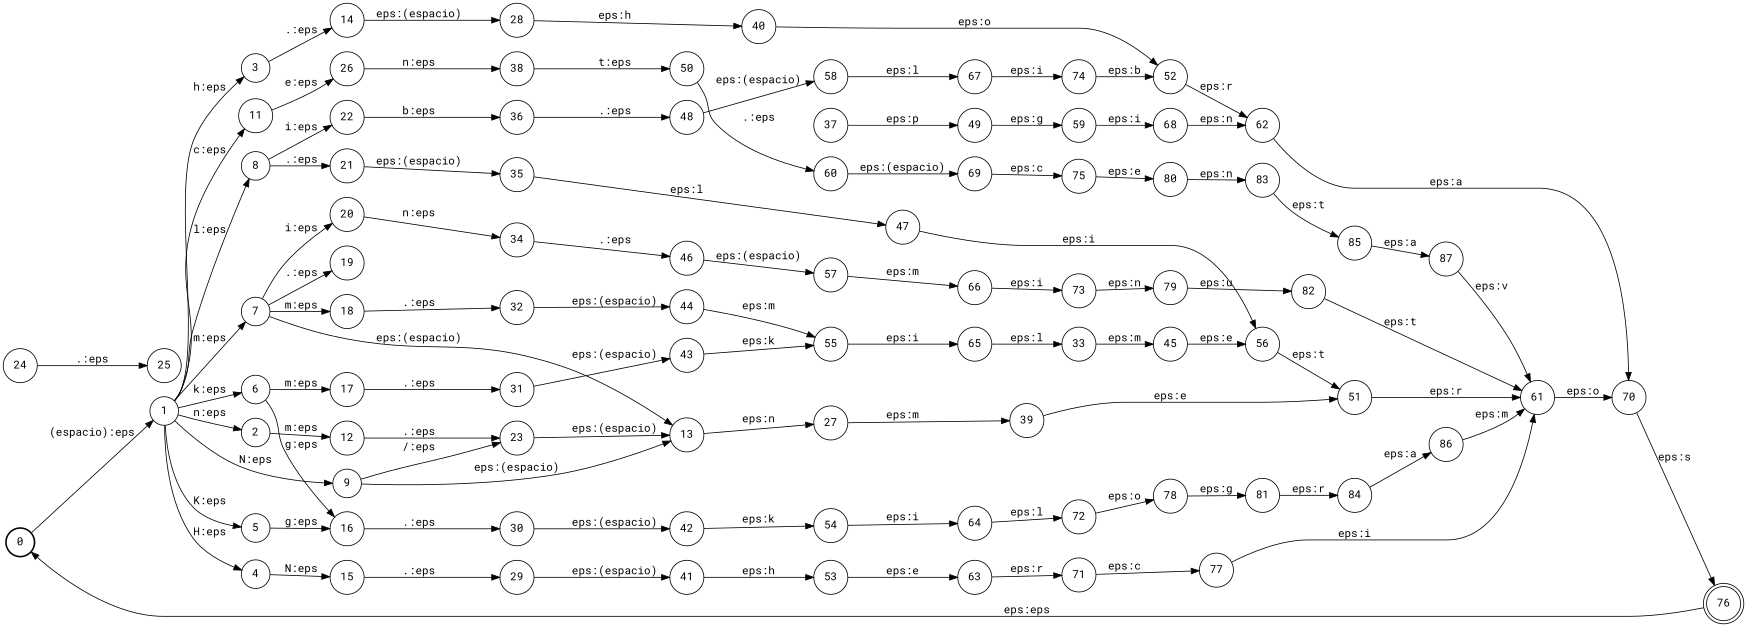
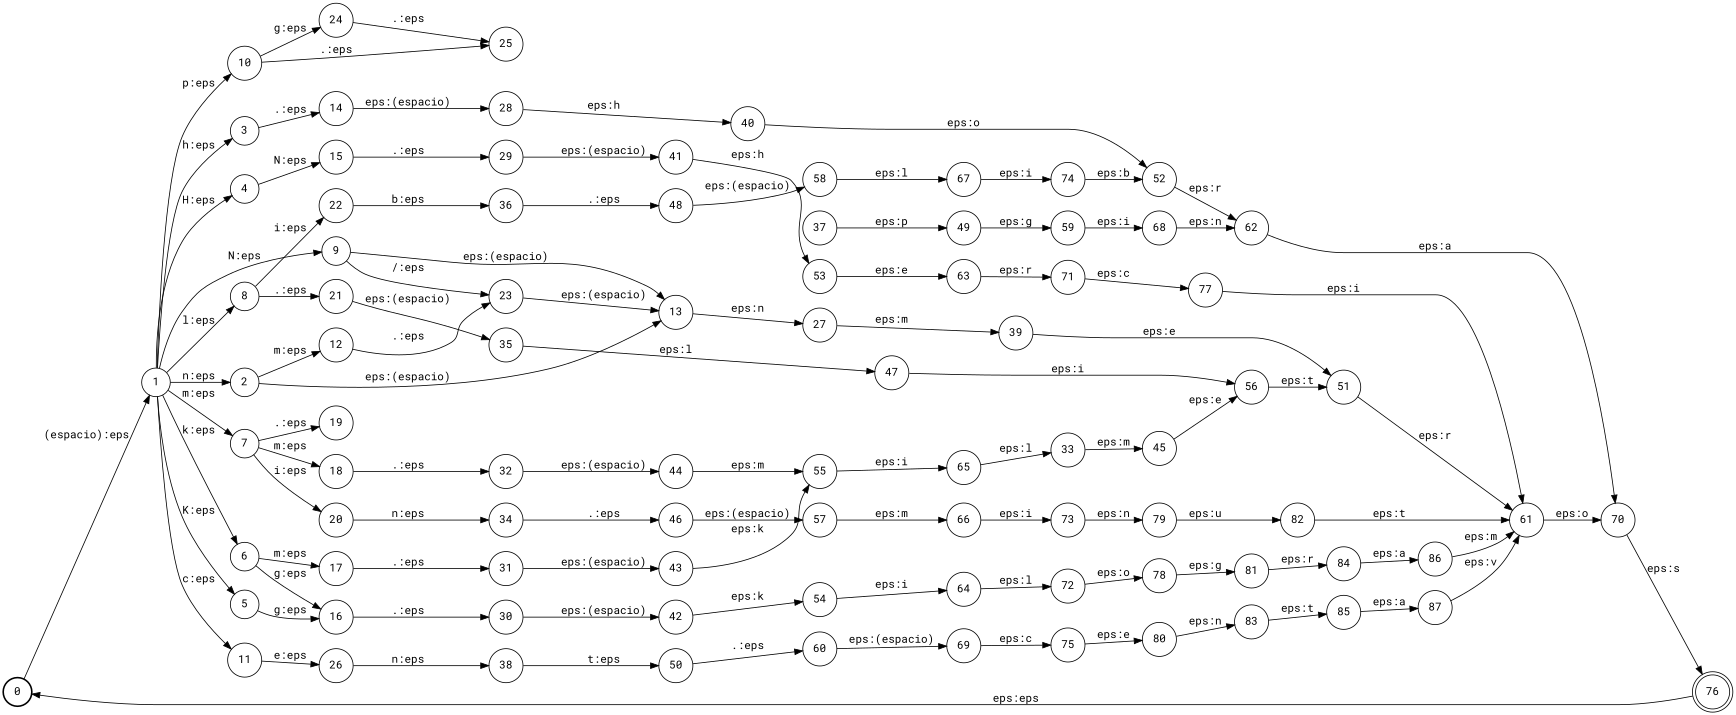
none -> (245, 63)
(473, 348) -> (462, 383)
